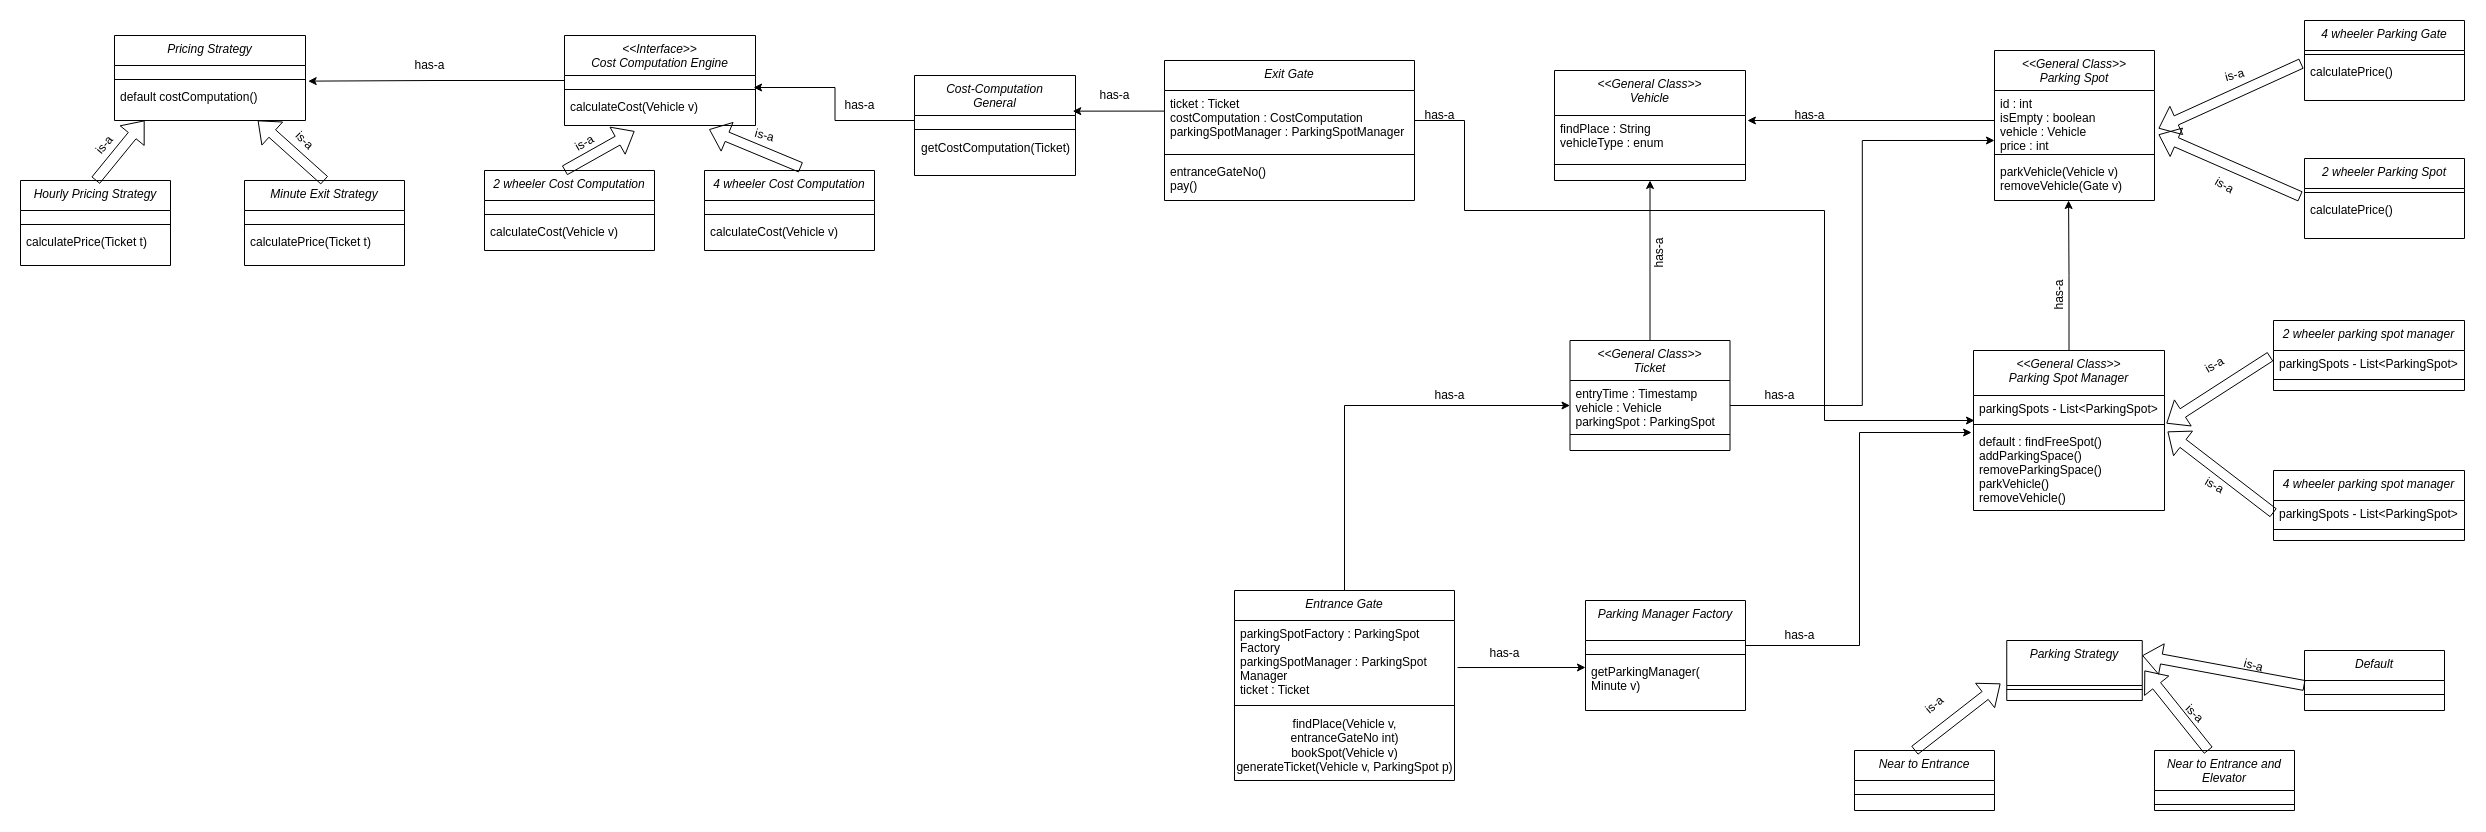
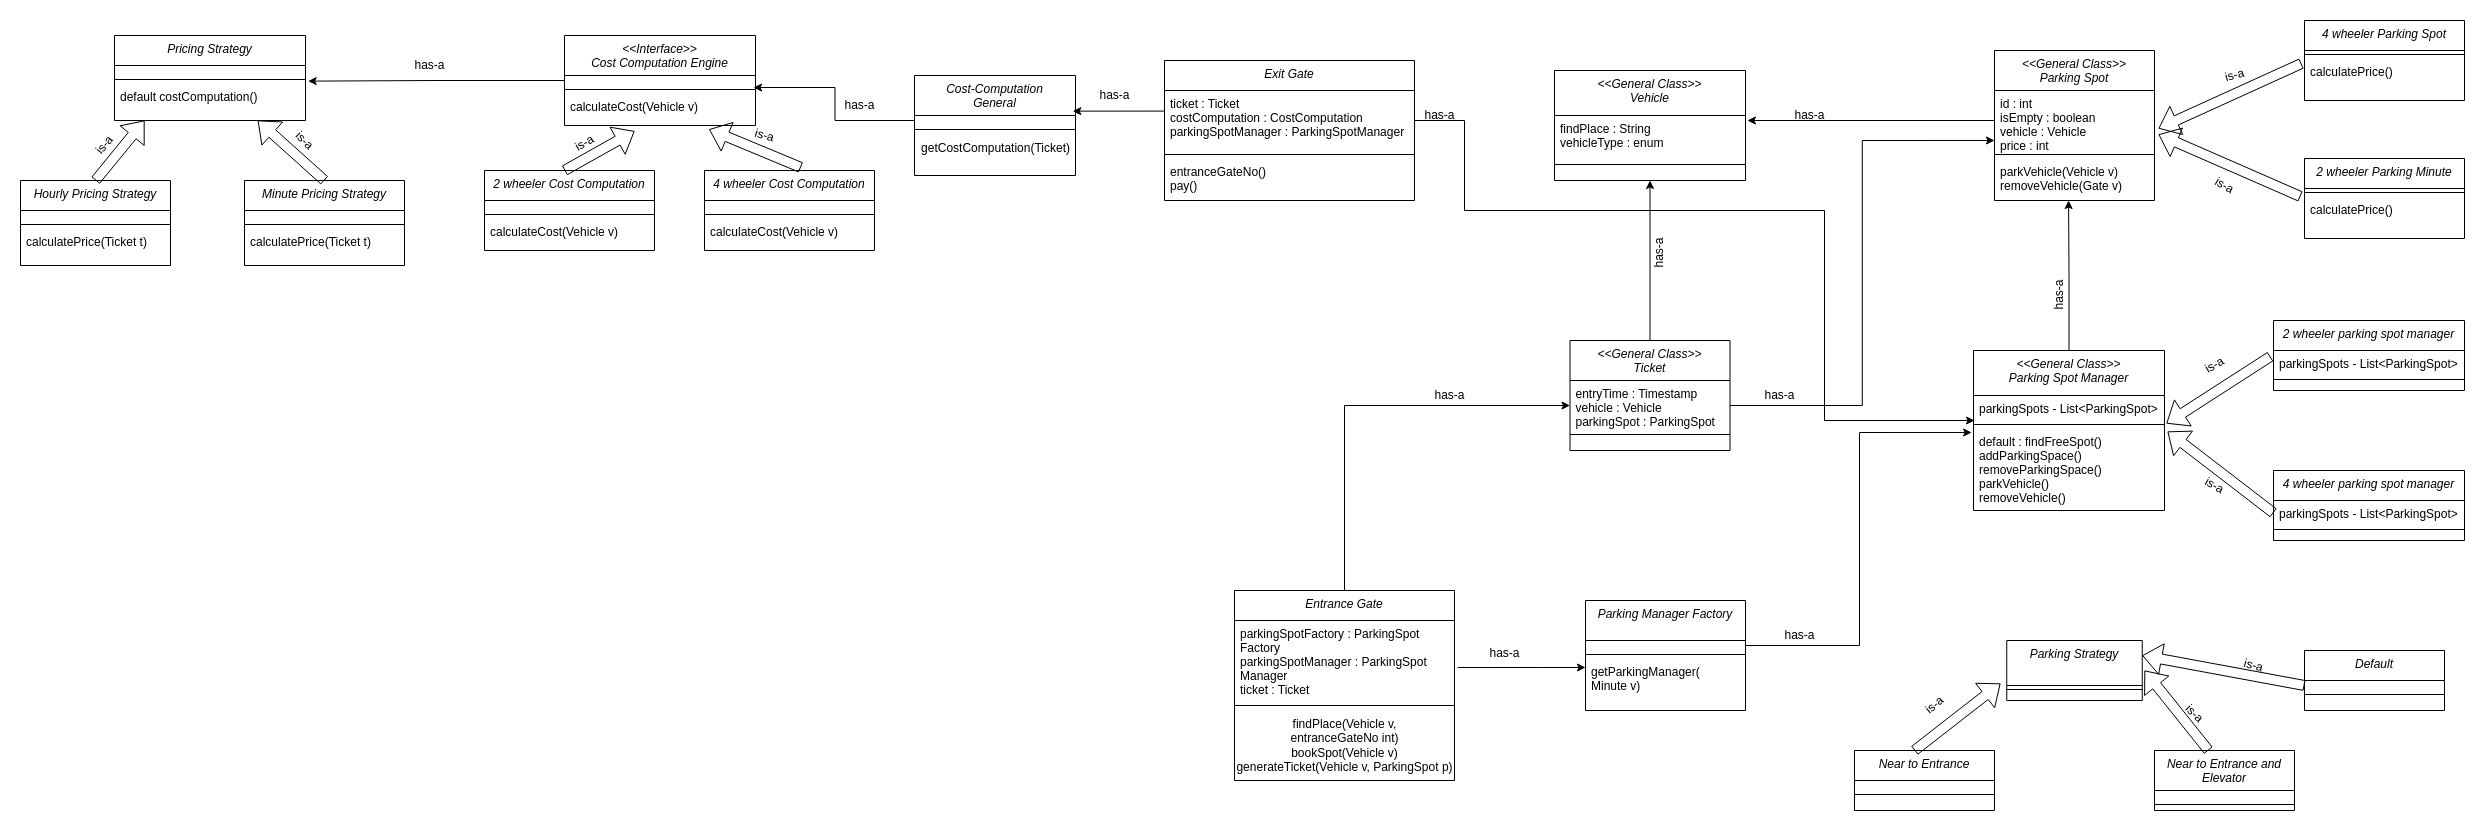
(2384, 34) -> (2384, 34)
(2384, 172) -> (2384, 172)
(324, 194) -> (324, 194)
